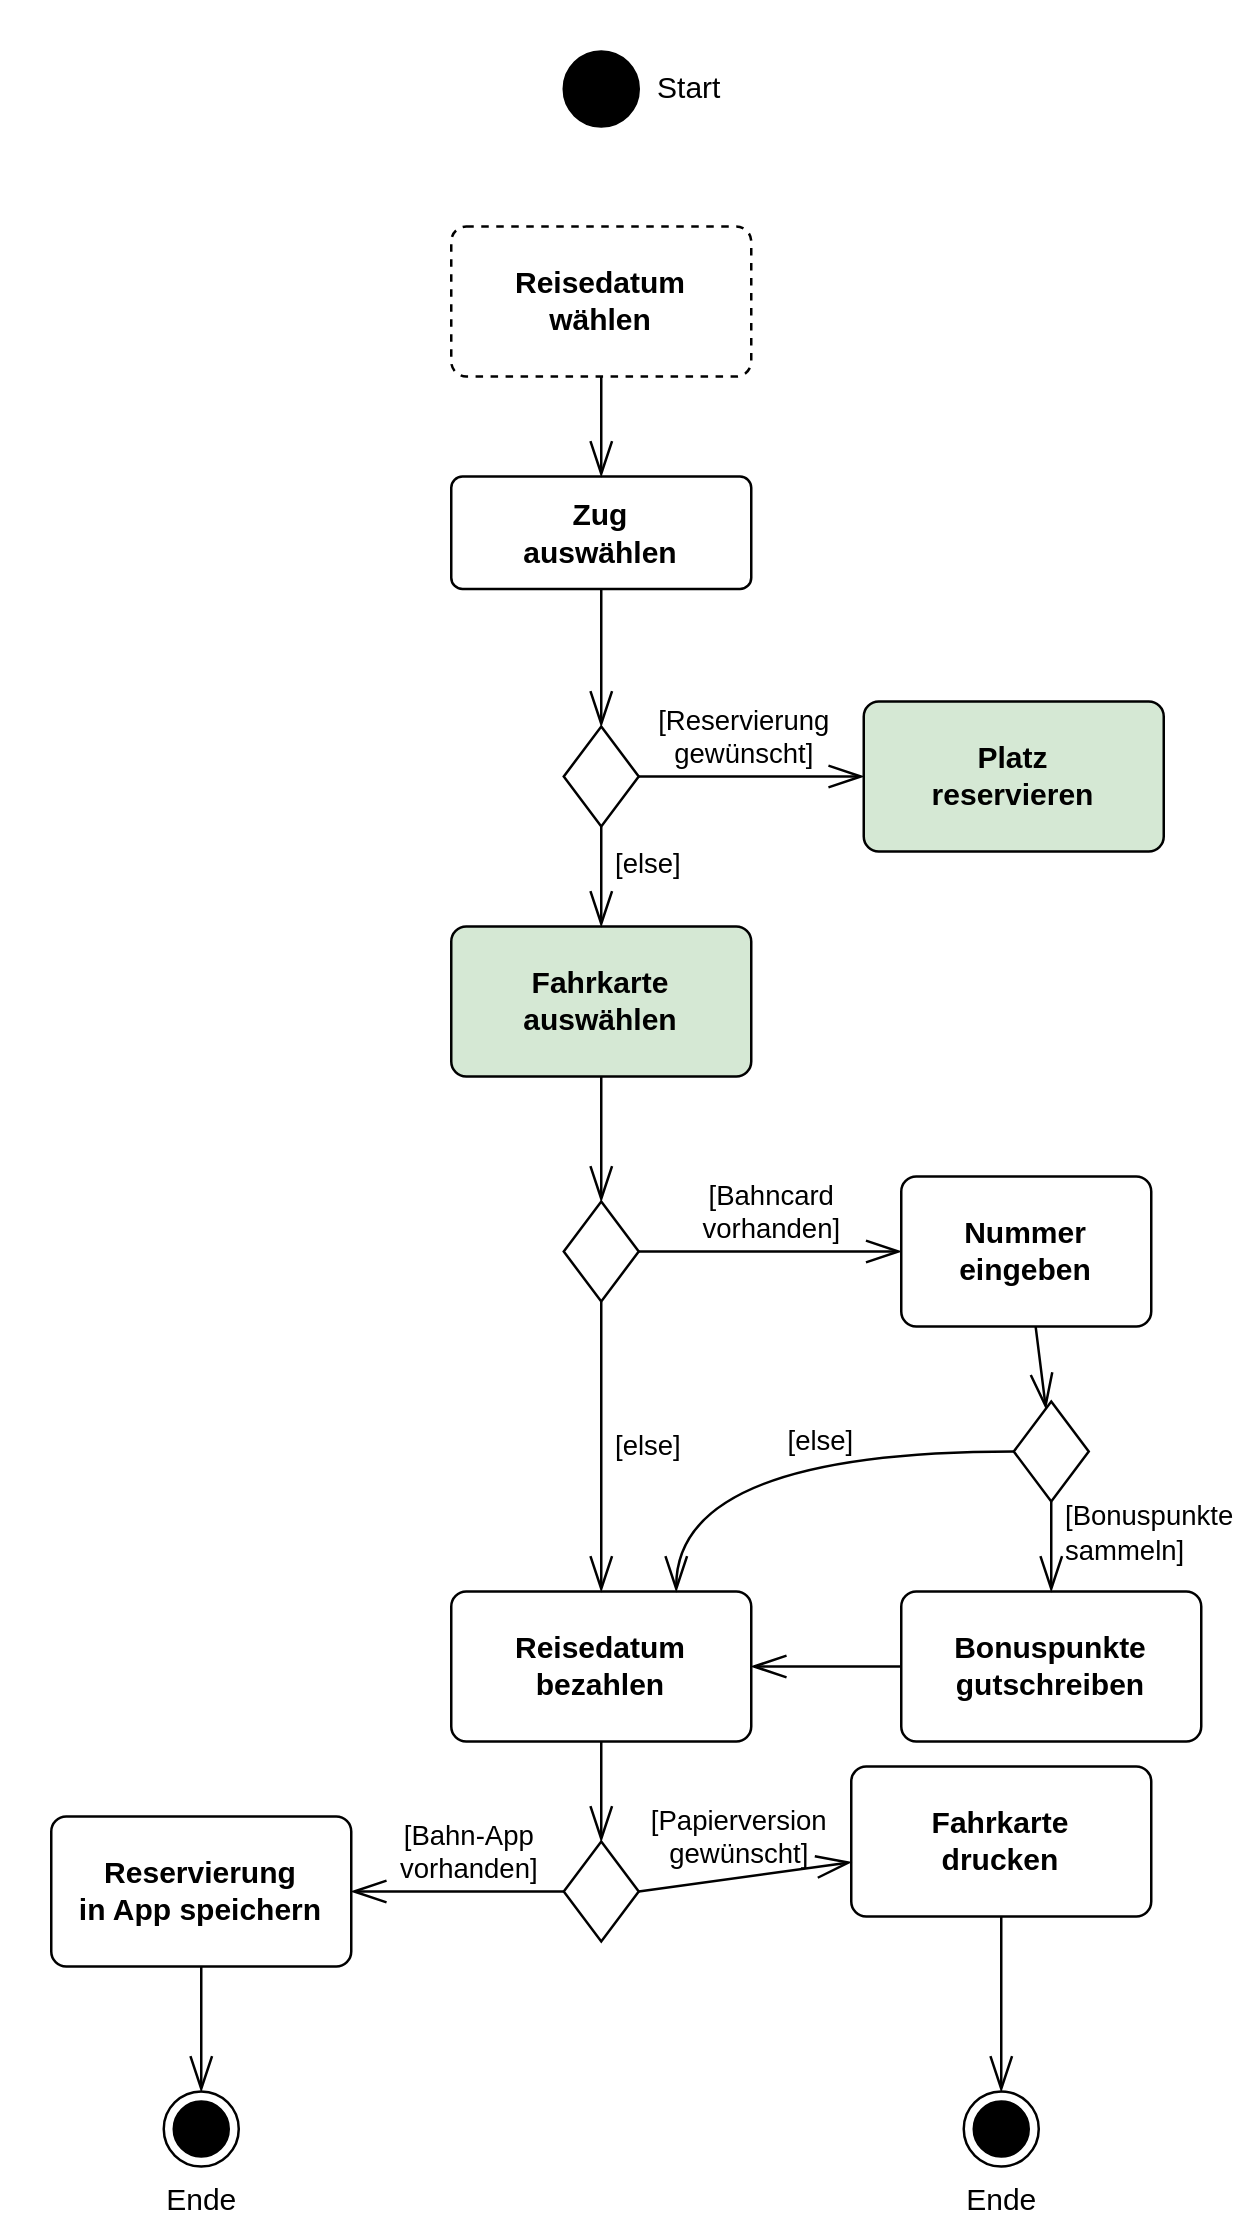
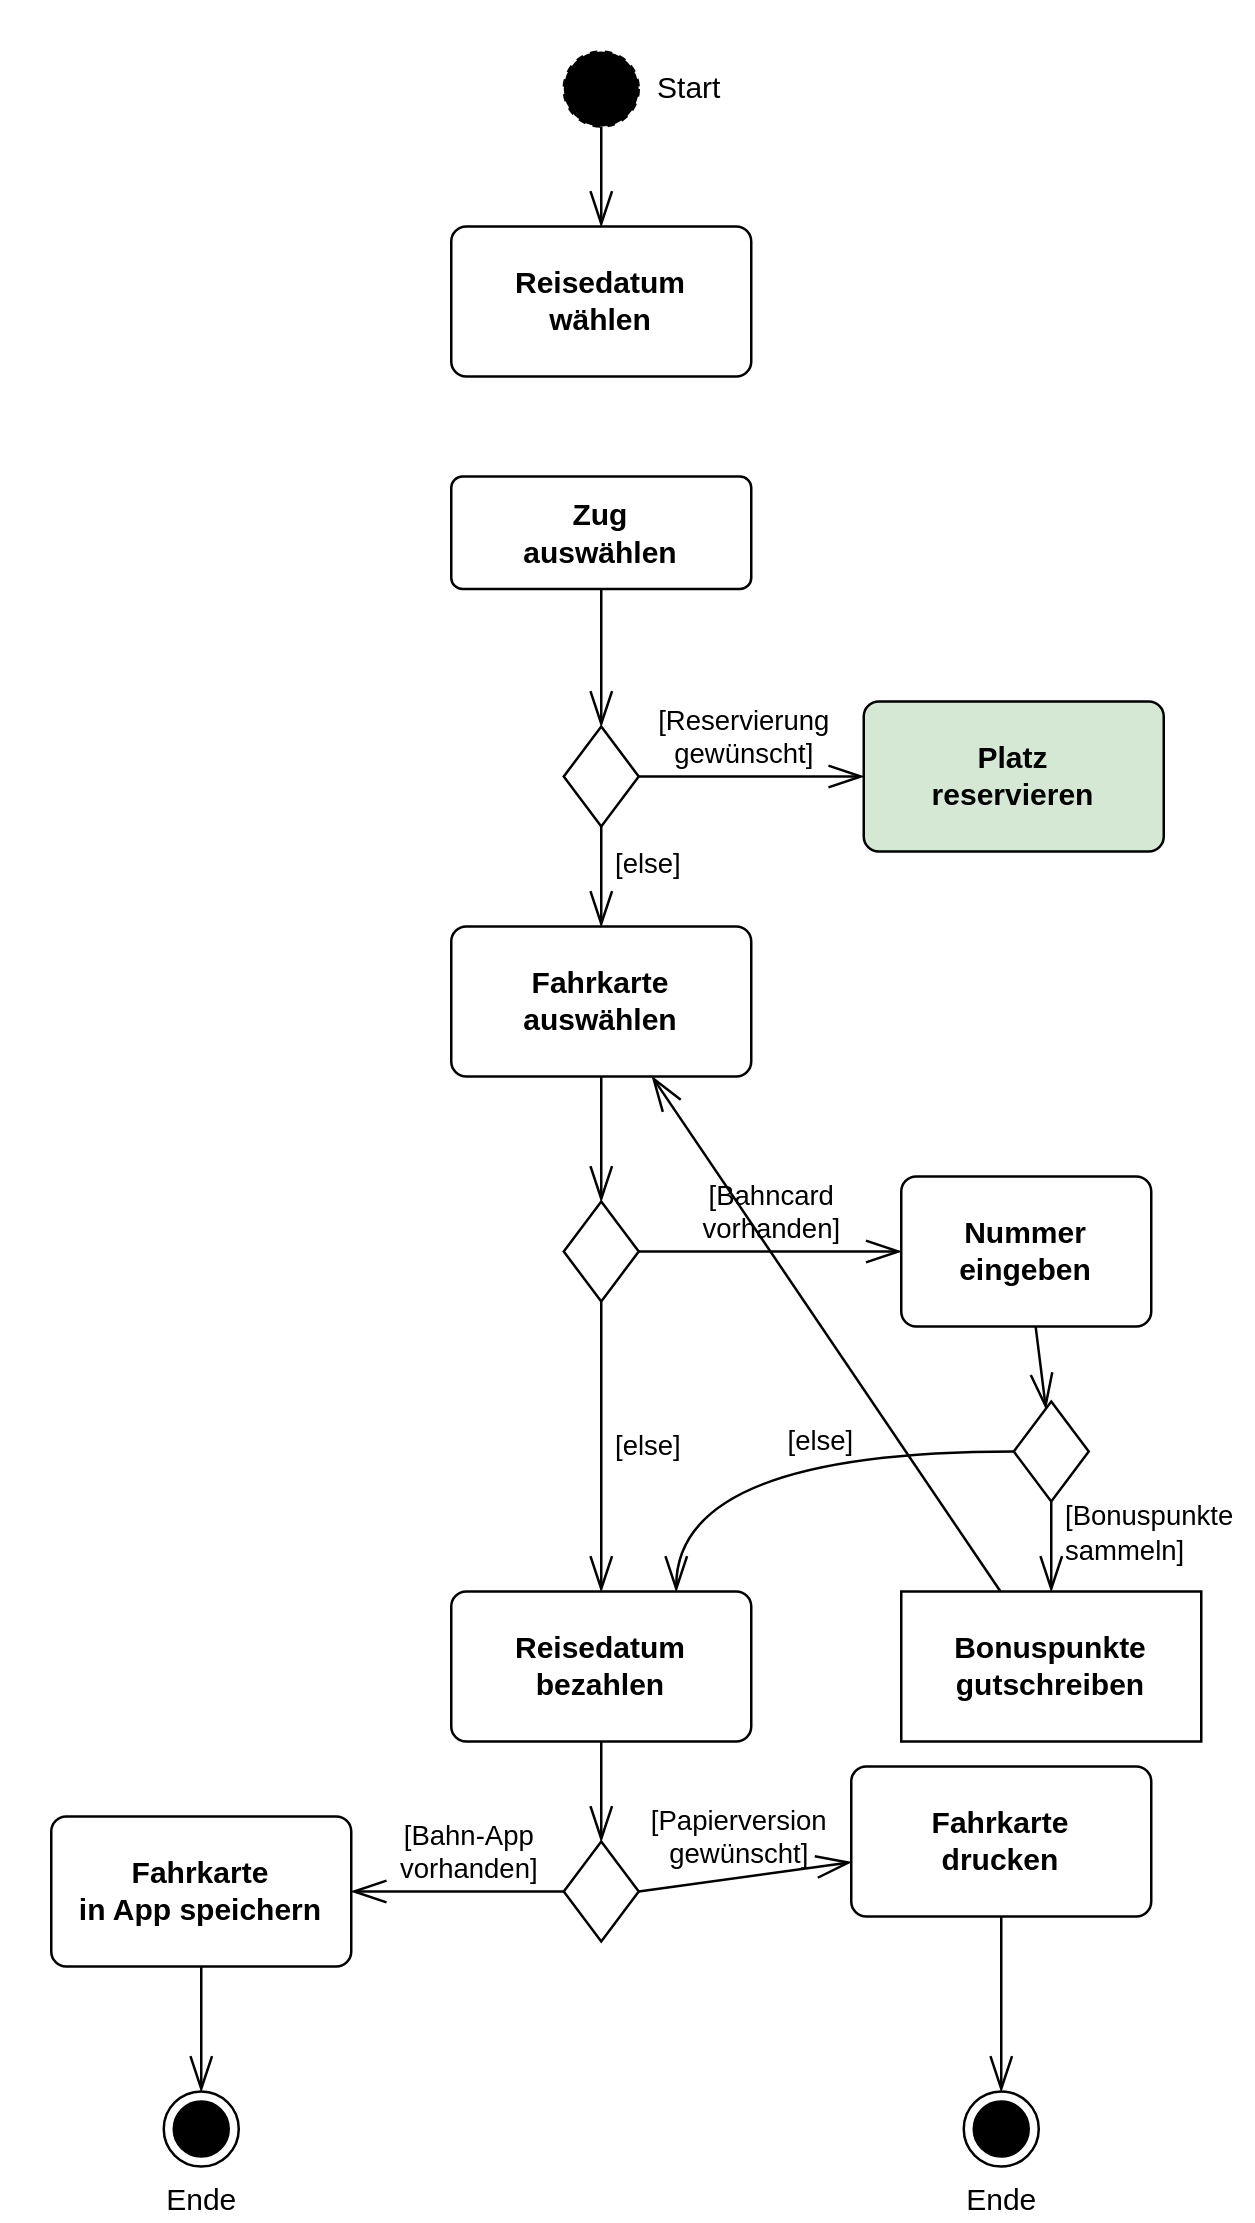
(601, 89) -> (601, 89)
none -> (601, 173)
(601, 301) -> (601, 301)
(601, 423) -> none
(601, 1001) -> (601, 1001)
(829, 1666) -> (840, 1353)
(1051, 1666) -> (1051, 1666)
(201, 1891) -> (201, 1891)
